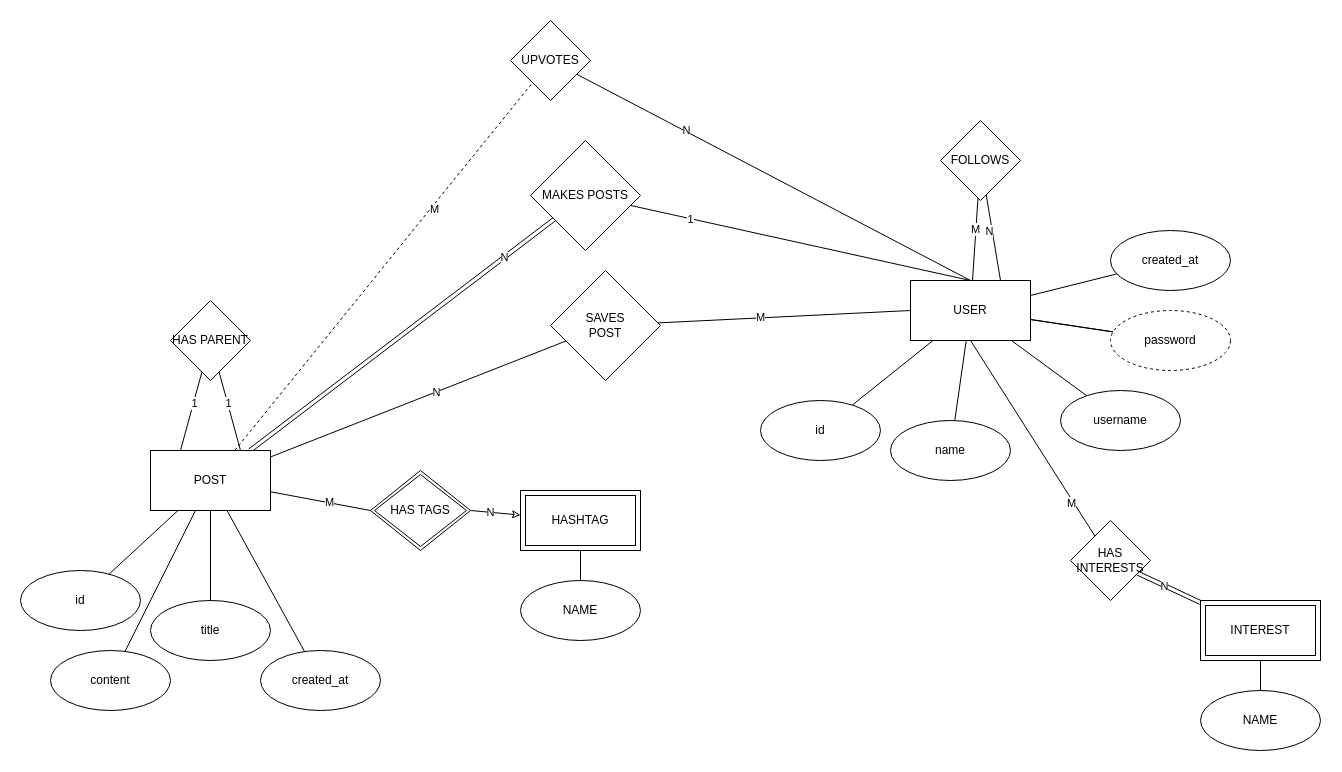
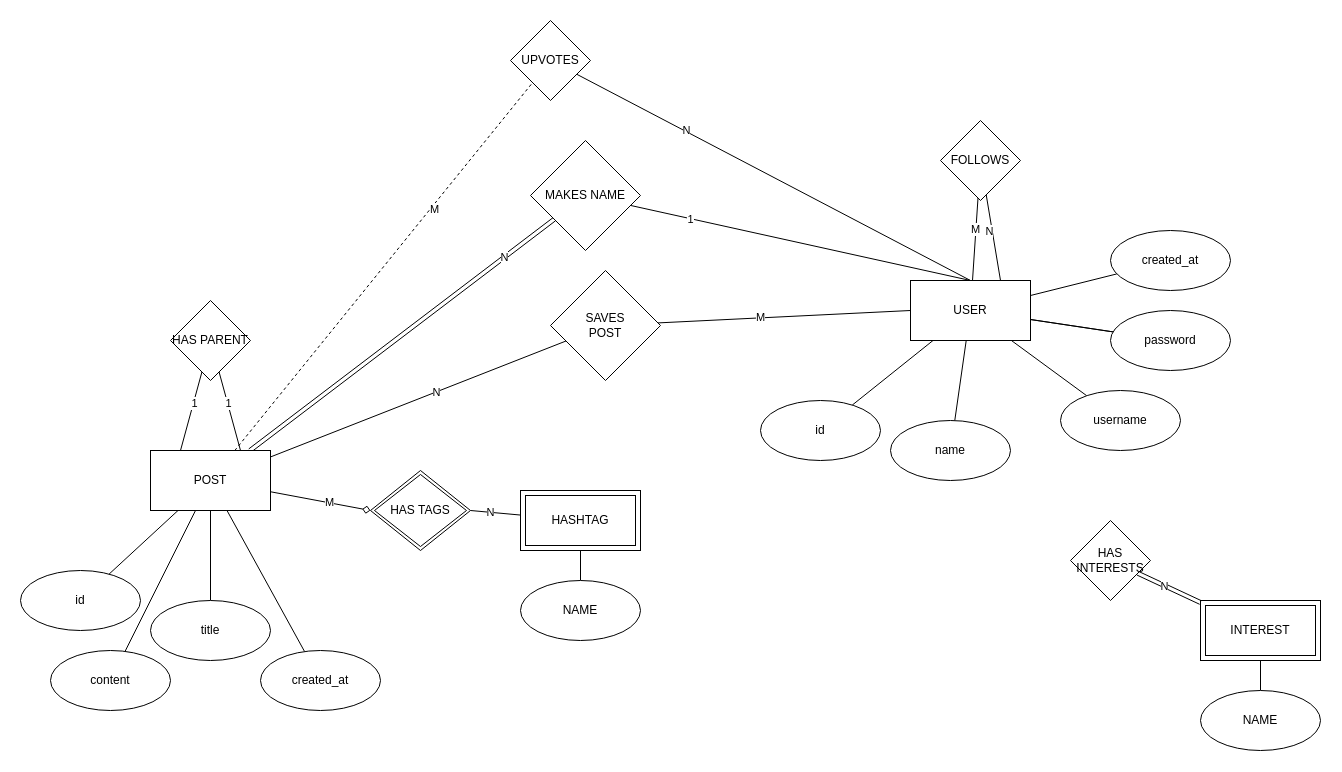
(586, 196) -> (586, 196)
(1171, 341) -> (1171, 341)
(1033, 439) -> none
(366, 510) -> (362, 509)
(512, 514) -> (514, 514)
